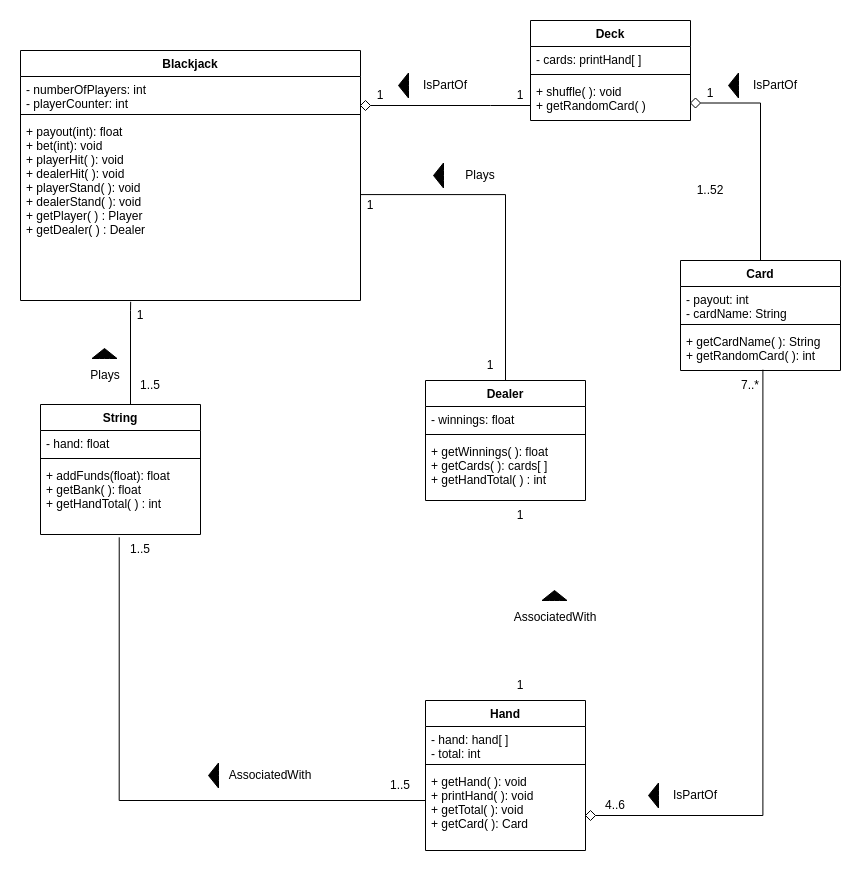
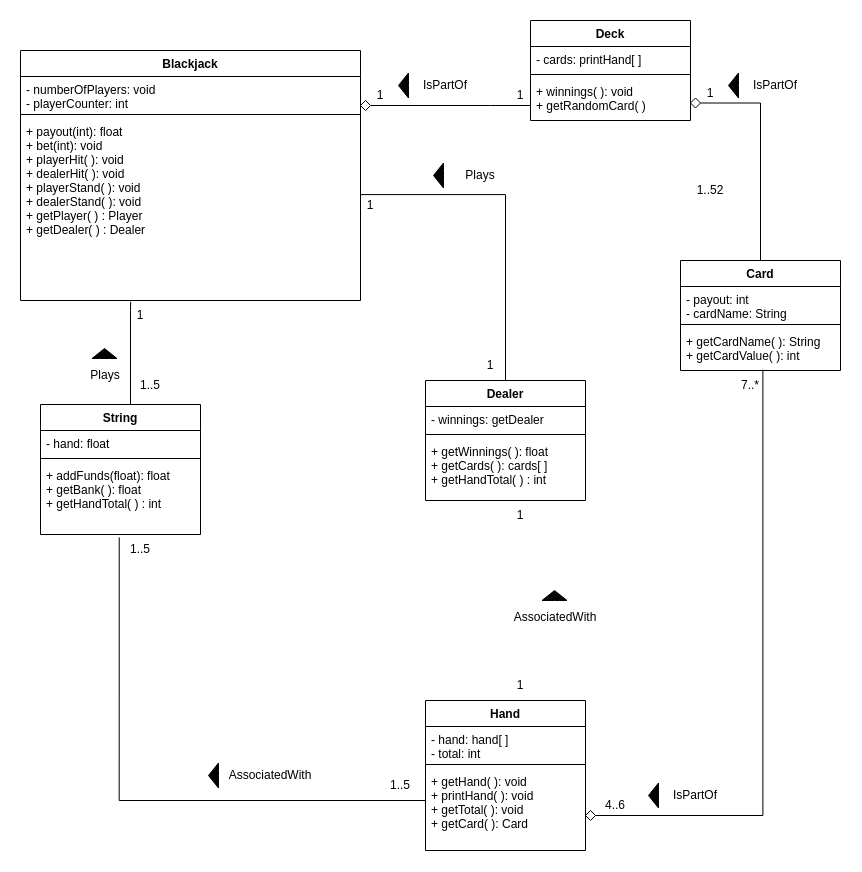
(92, 90) -> (95, 90)
(587, 92) -> (589, 92)
(759, 342) -> (759, 342)
(479, 420) -> (492, 420)
